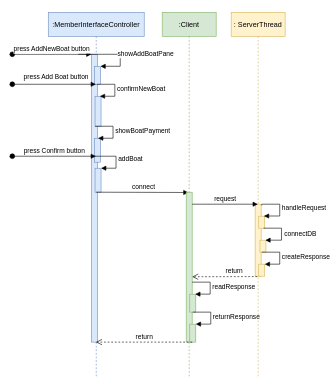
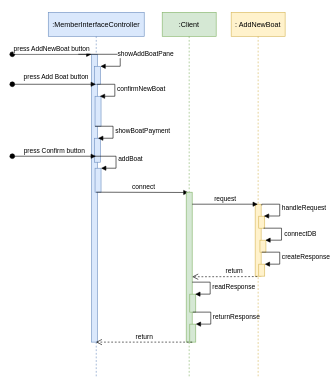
(258, 25) -> (258, 25)
